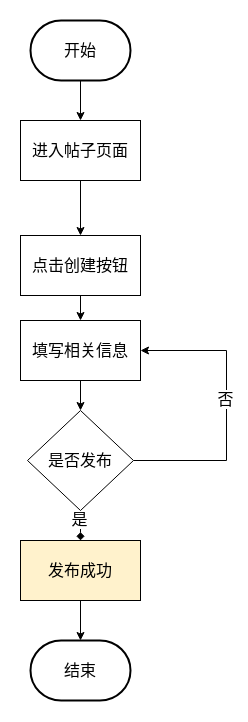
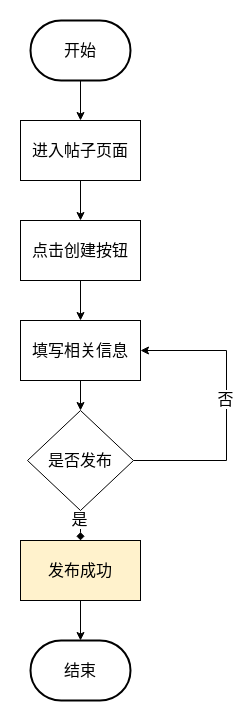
(81, 266) -> (81, 251)
